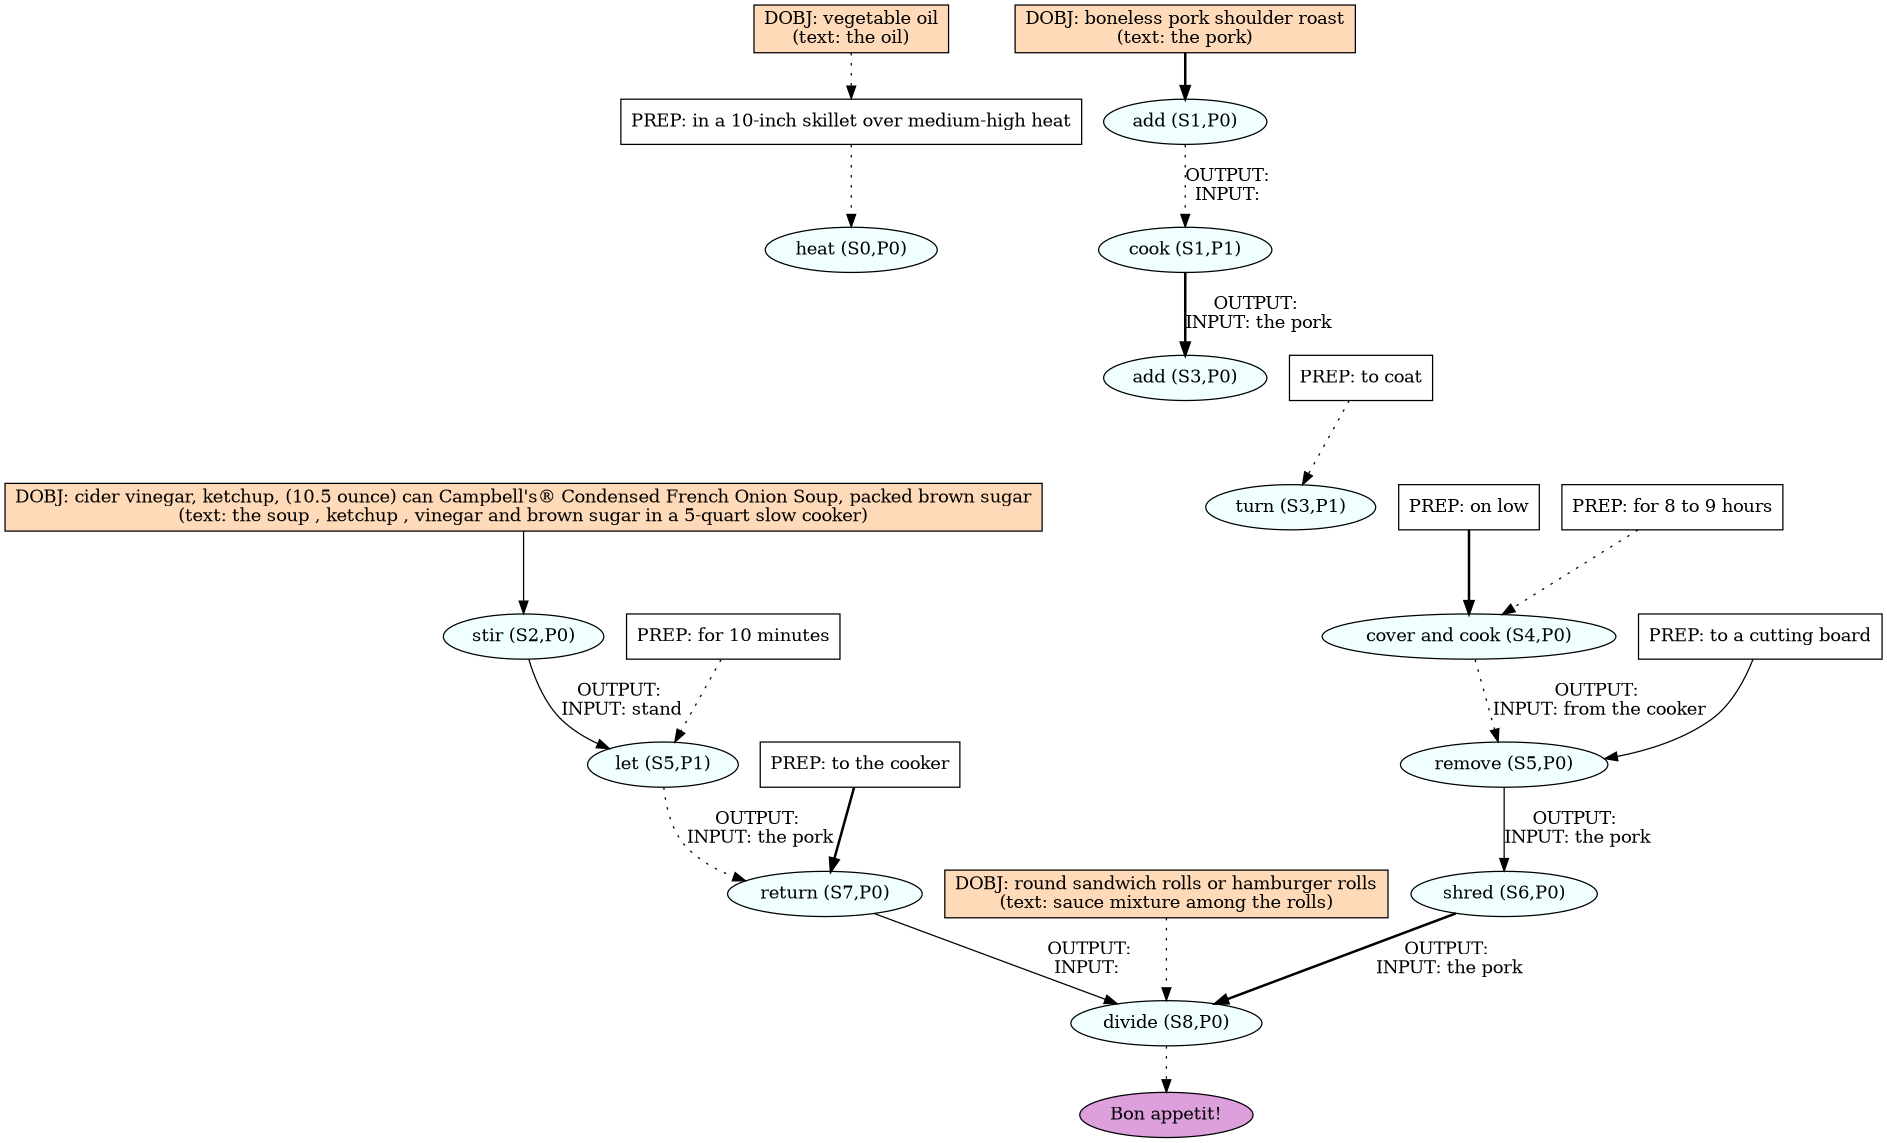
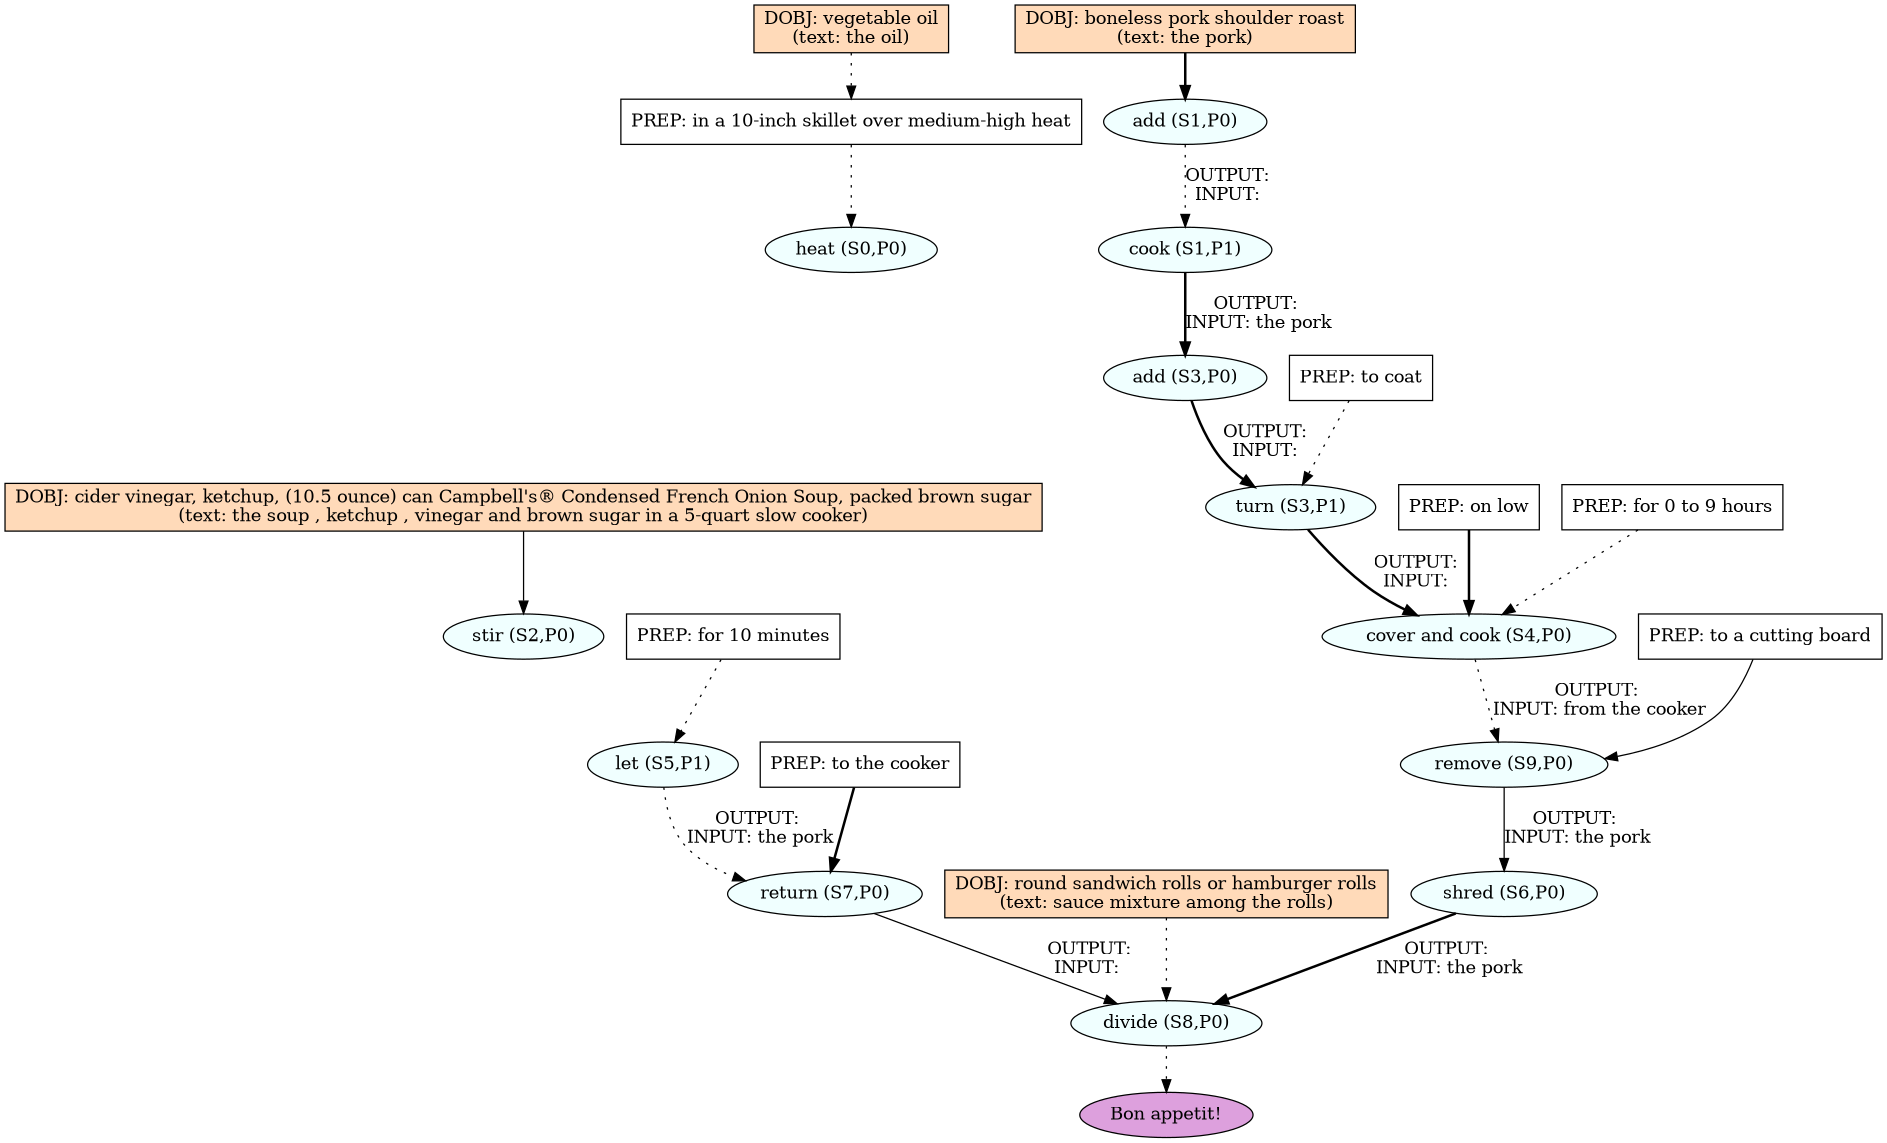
none -> (1211, 444)
(1672, 507) -> (1672, 507)
none -> (1353, 575)
(553, 710) -> none
(1504, 765) -> (1504, 765)
